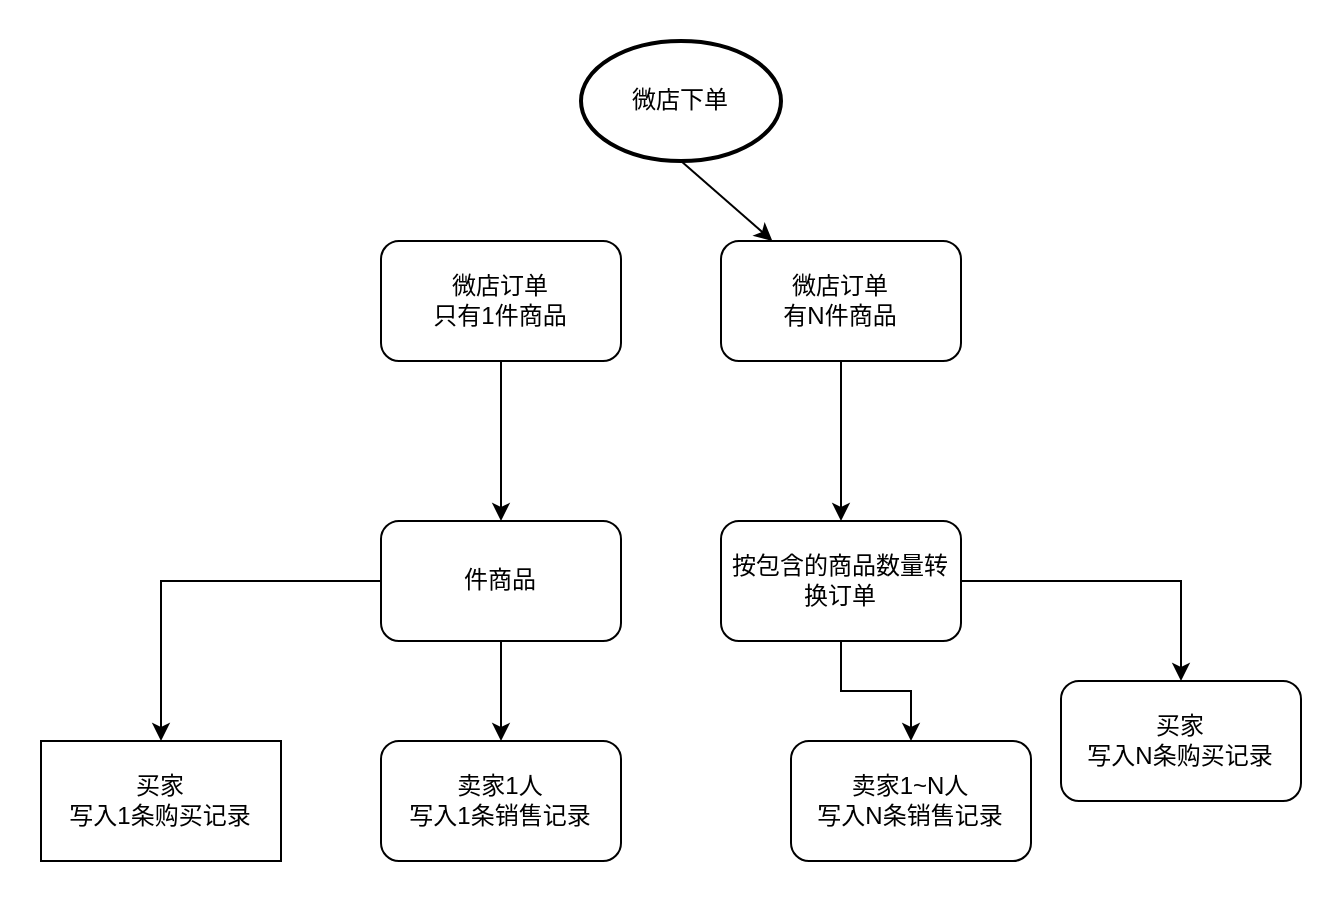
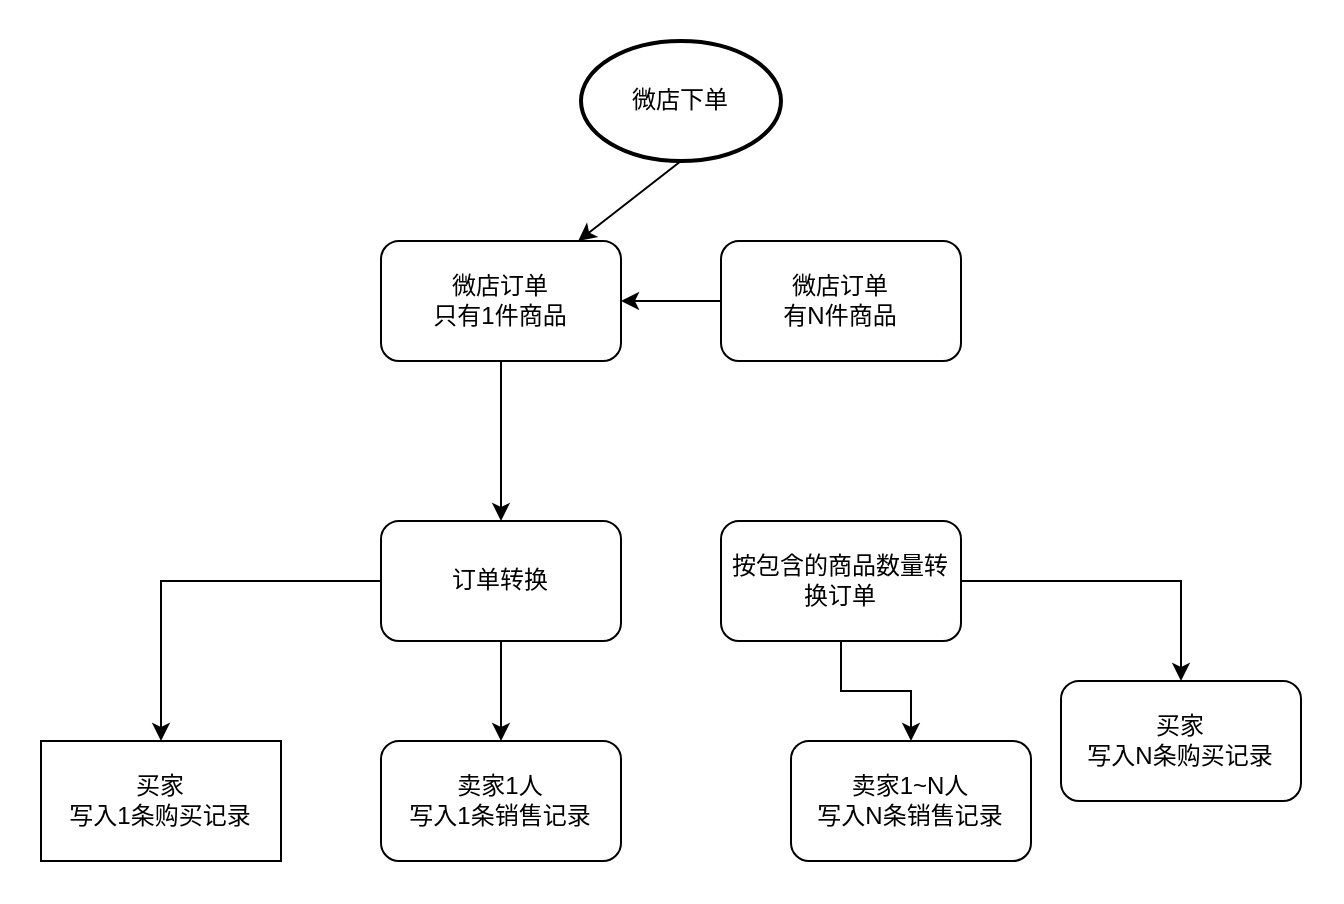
(722, 197) -> (635, 197)
(841, 434) -> (678, 301)
(501, 581) -> (501, 581)
